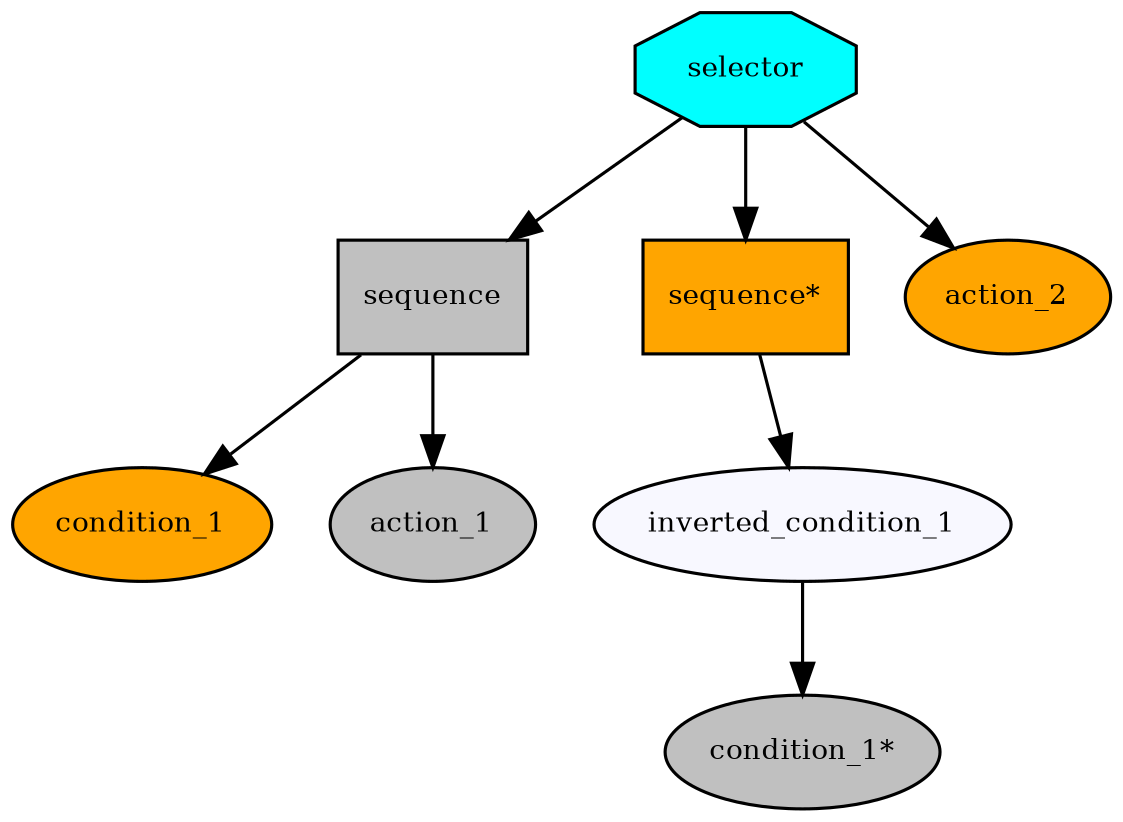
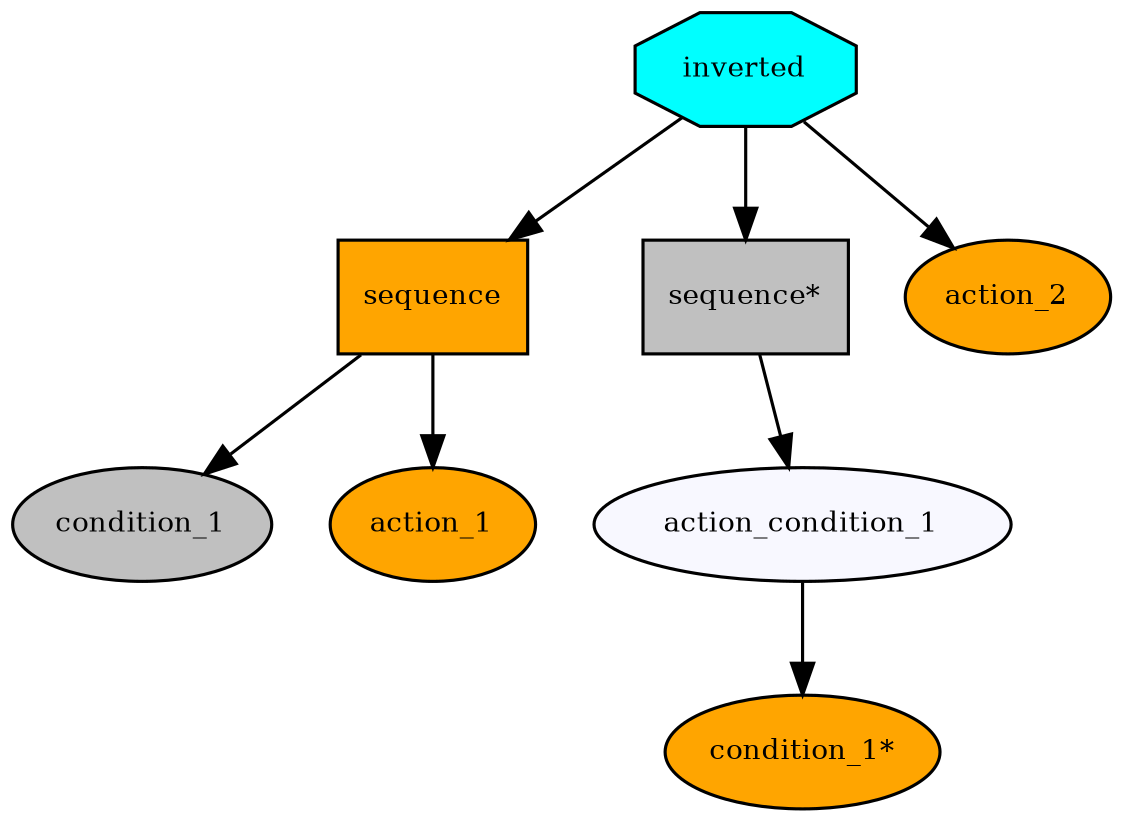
(746, 70) -> (746, 70)
(433, 297) -> (433, 297)
(746, 297) -> (746, 297)
(142, 525) -> (142, 525)
(433, 525) -> (433, 525)
(803, 525) -> (803, 525)
(803, 752) -> (803, 752)
